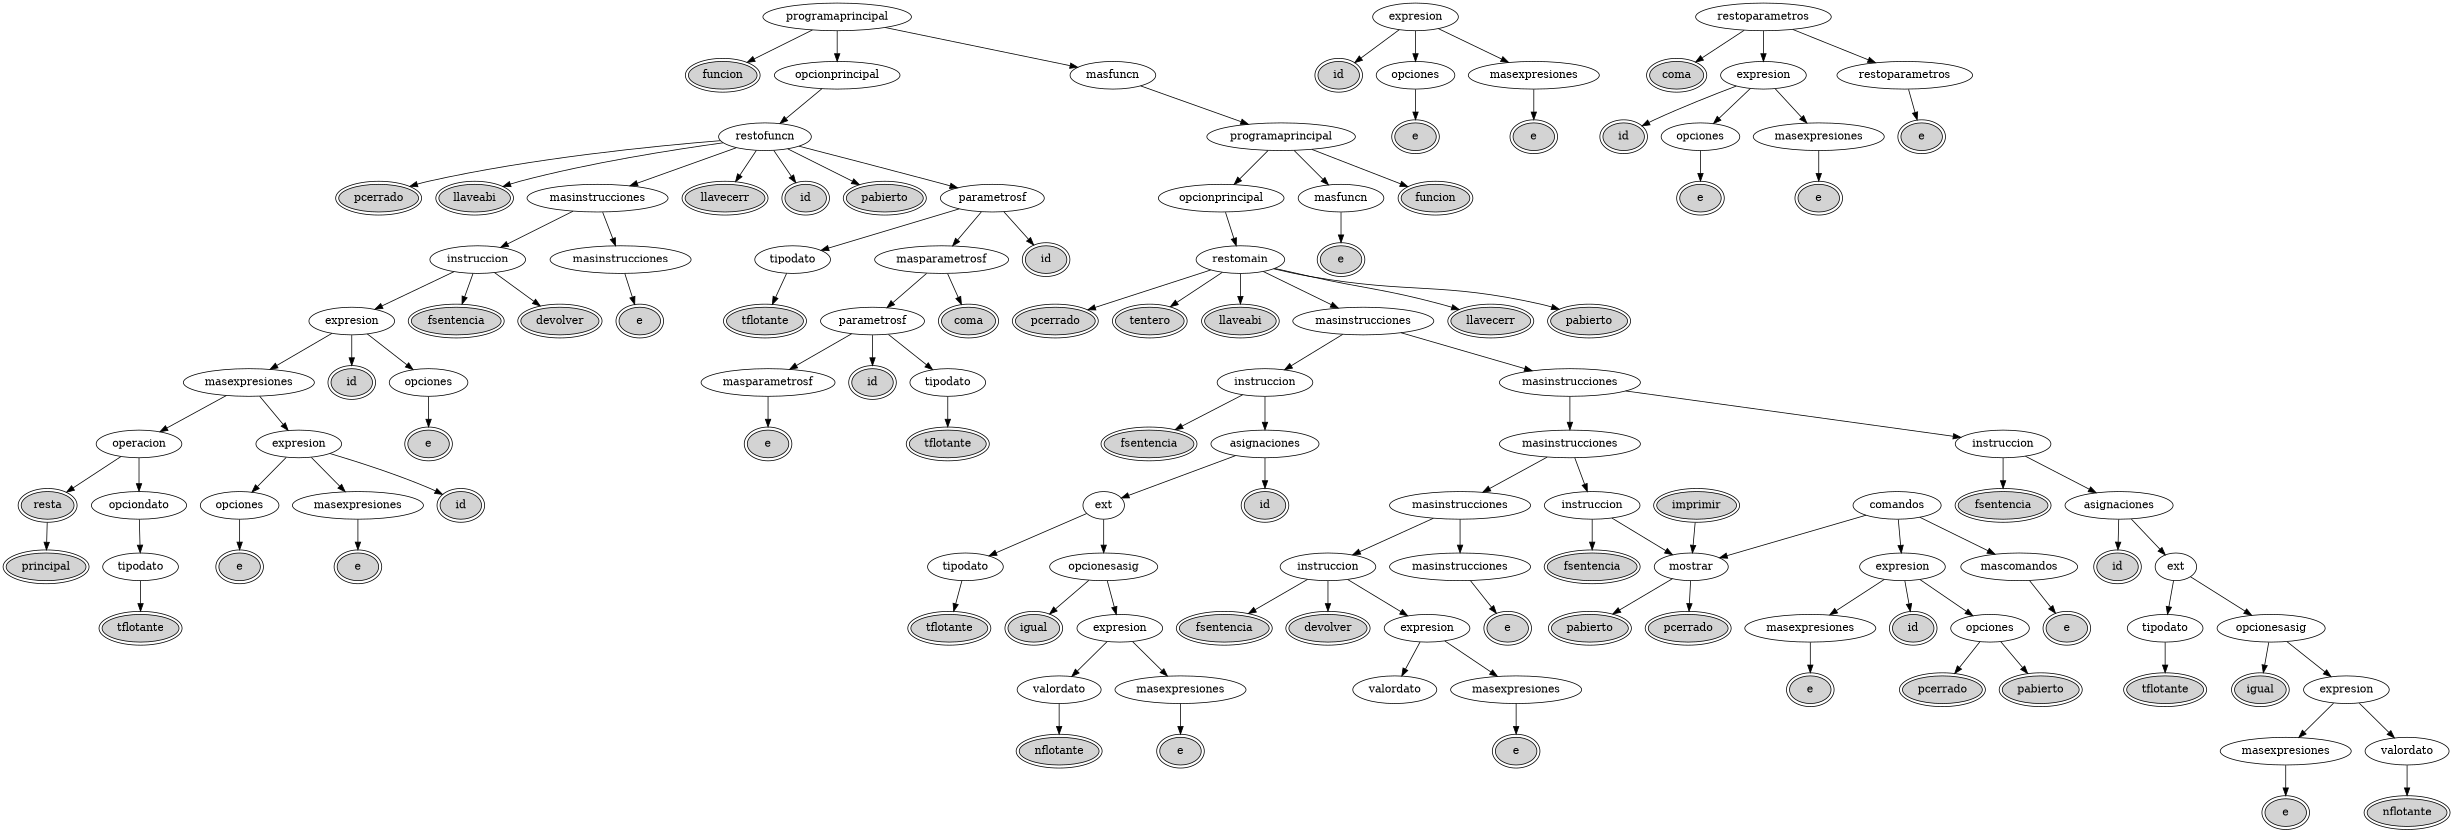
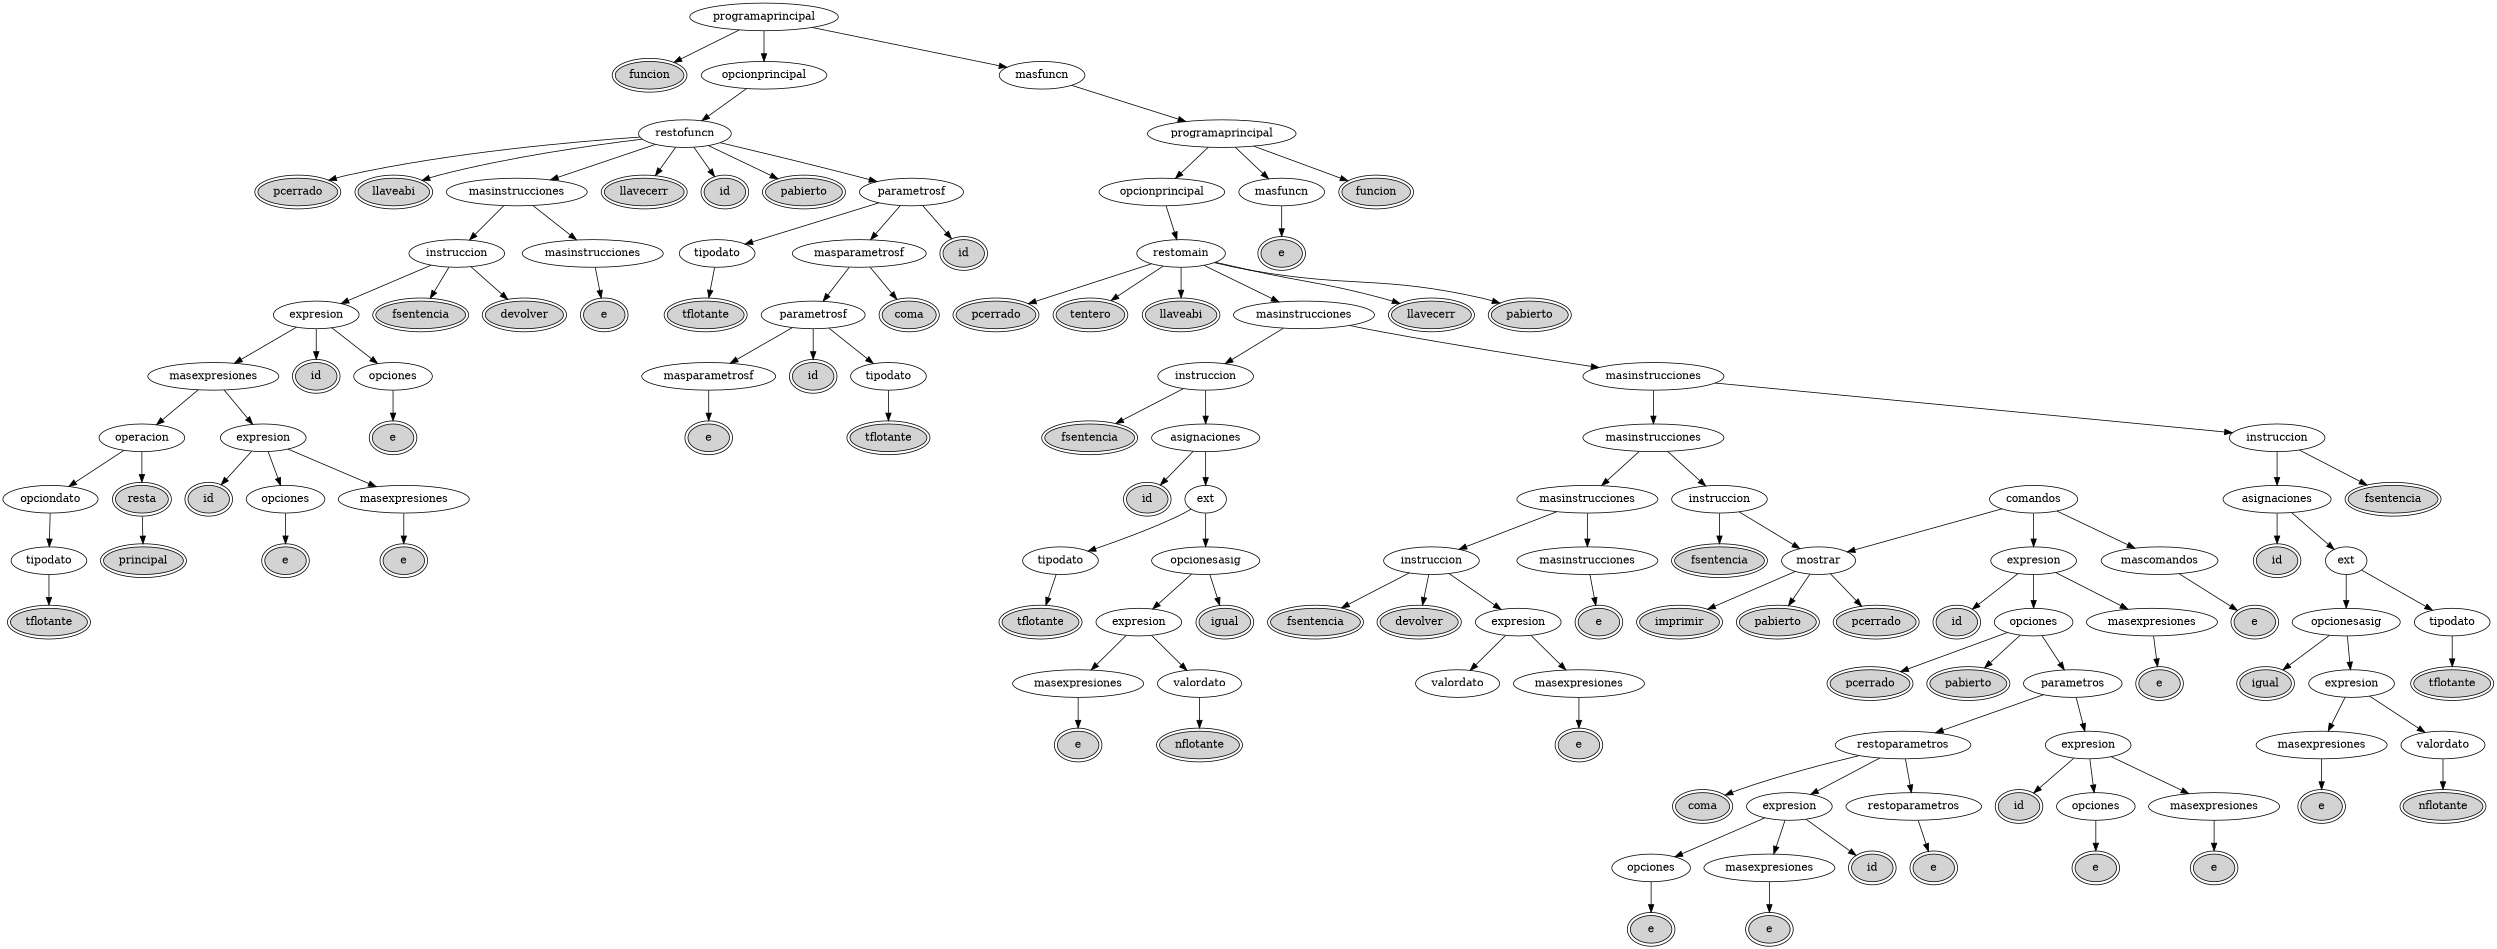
(1694, 534) -> (1755, 589)
none -> (2073, 684)
